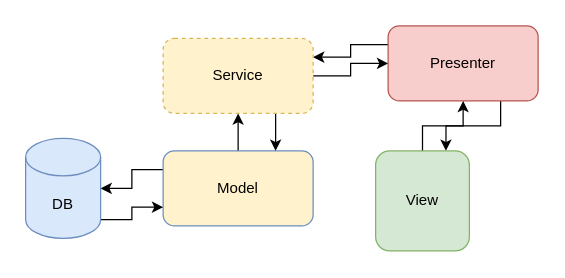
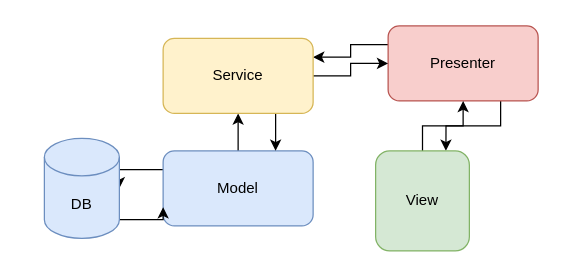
(238, 76) -> (238, 76)
(63, 188) -> (82, 188)
(238, 188) -> (238, 188)
